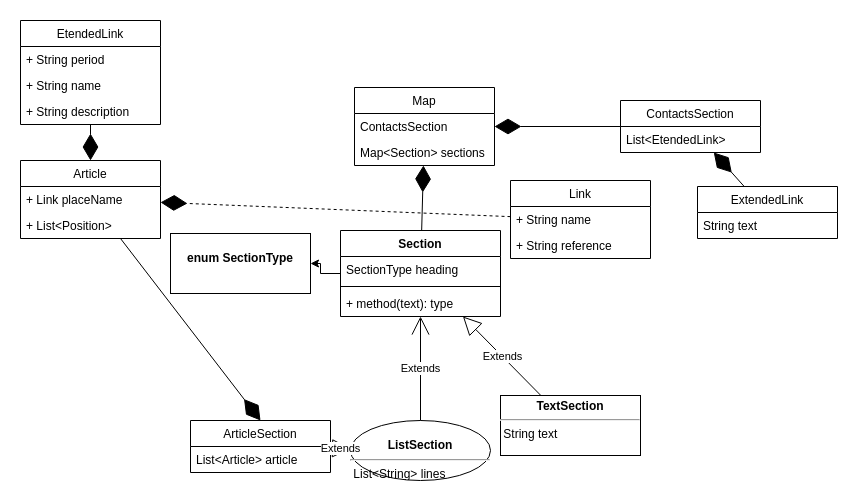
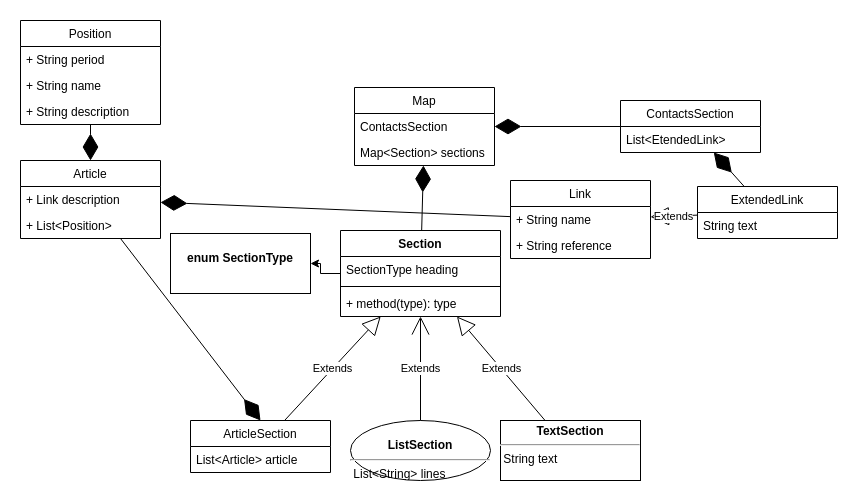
(90, 34) -> (90, 34)
(74, 200) -> (79, 200)
(348, 210) -> (348, 210)
none -> (683, 216)
(409, 304) -> (409, 304)
(571, 426) -> (571, 451)
(332, 448) -> (328, 374)
